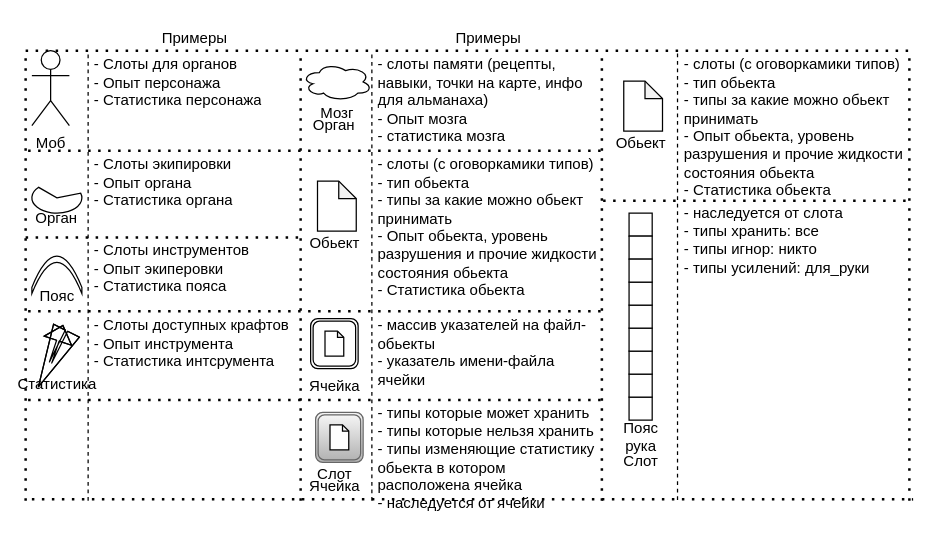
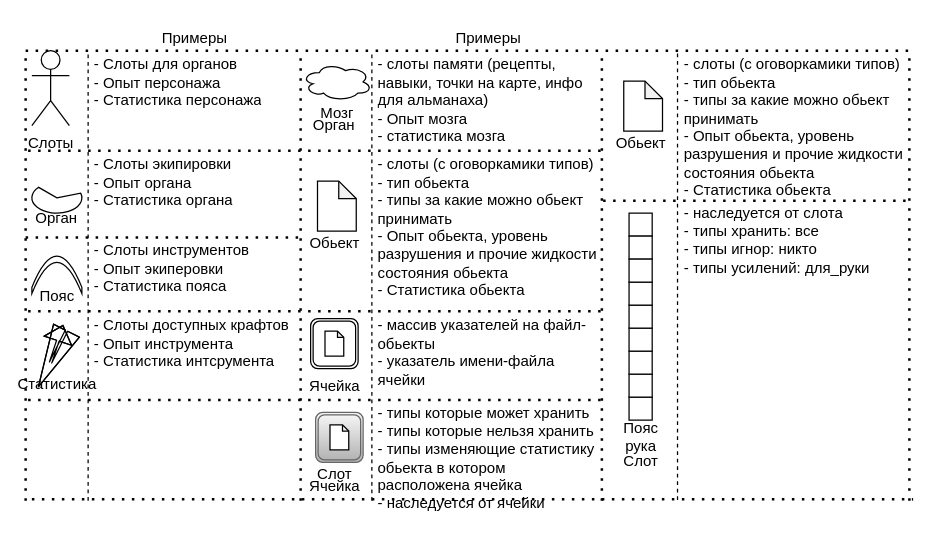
(51, 143) -> (51, 143)
